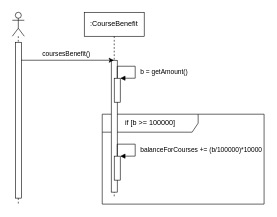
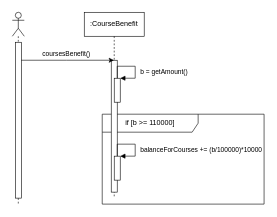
(150, 123) -> (150, 123)
